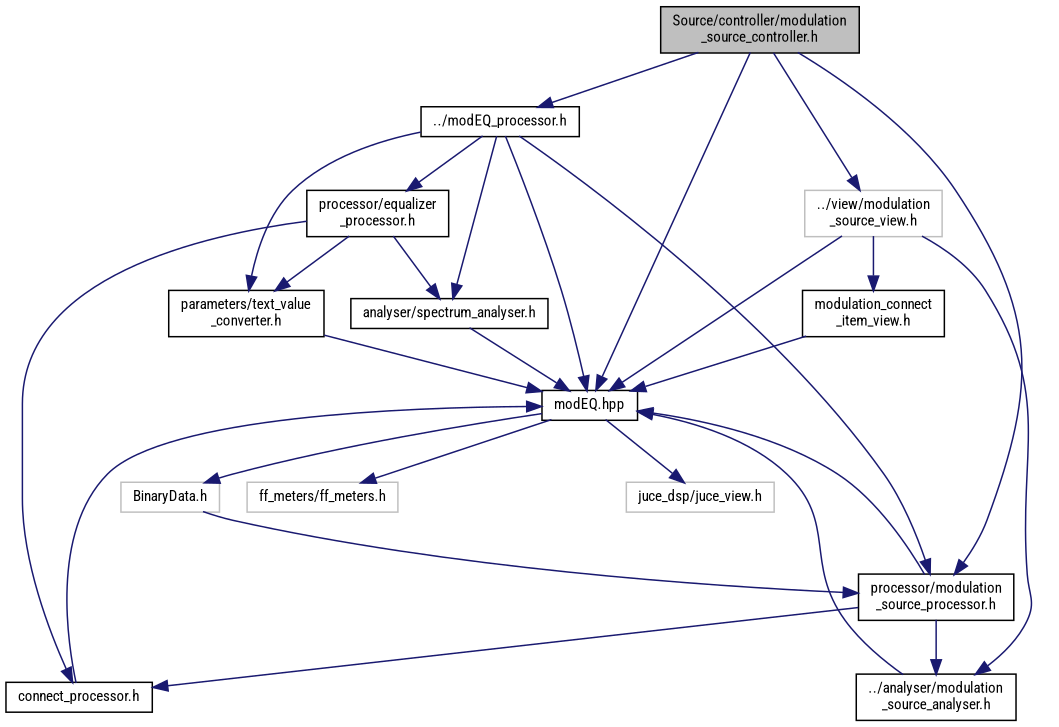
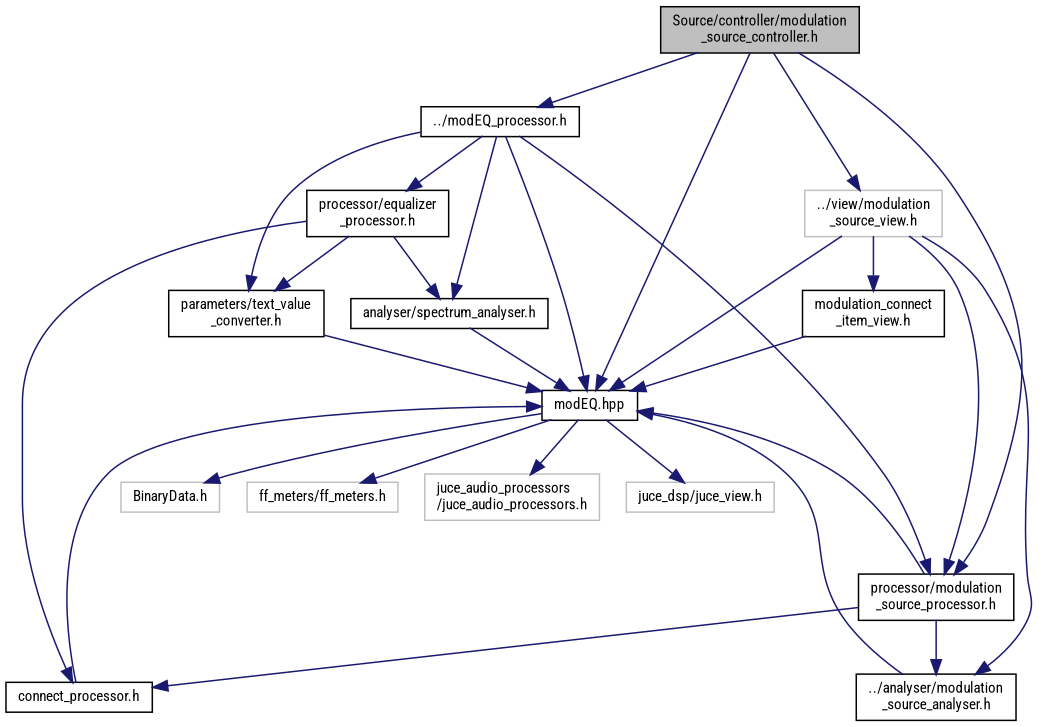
none -> (512, 497)
(521, 567) -> (978, 389)
